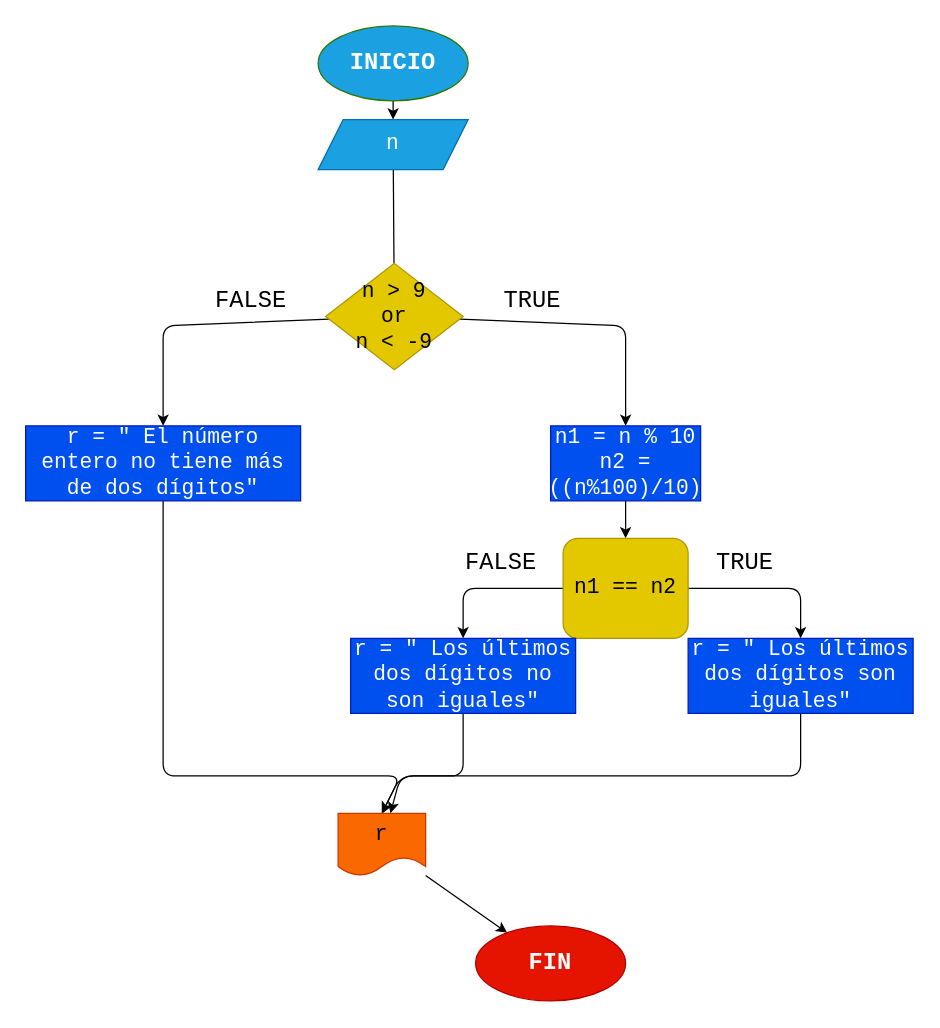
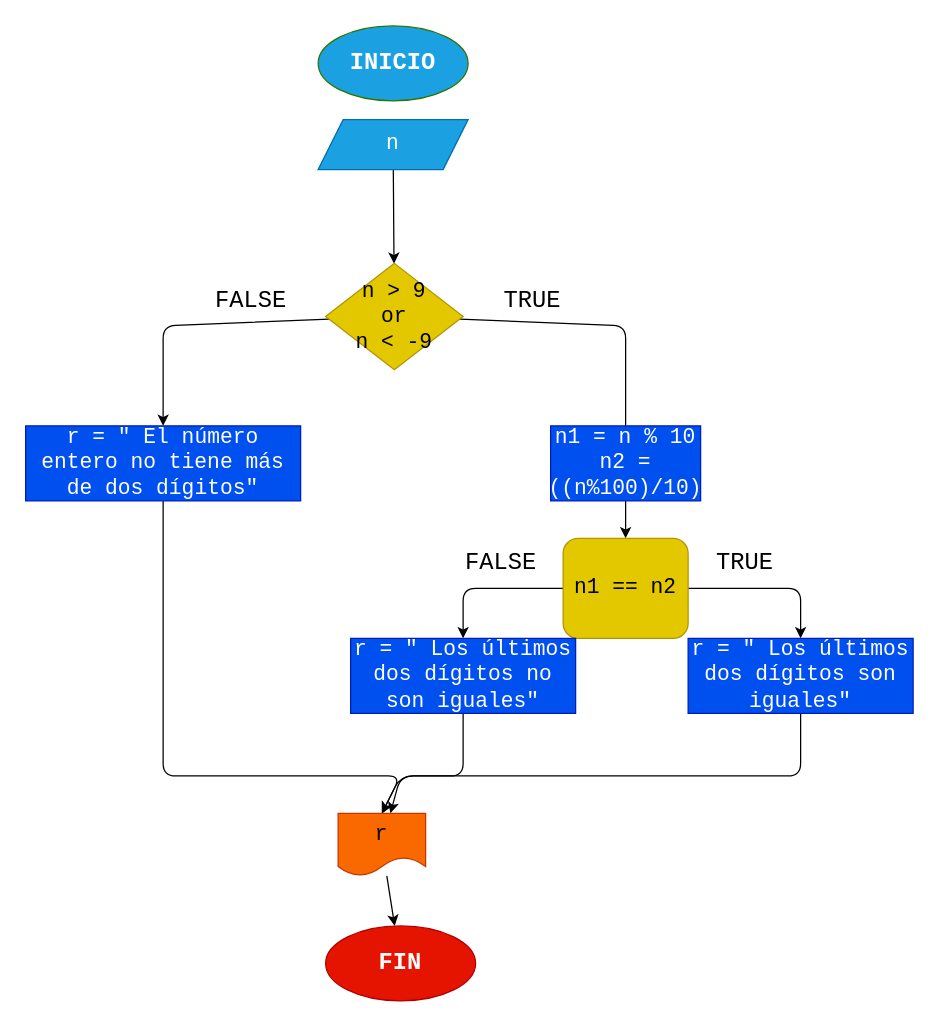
(393, 106) -> none
(394, 257) -> (394, 253)
(626, 416) -> (626, 419)
(551, 963) -> (401, 963)
